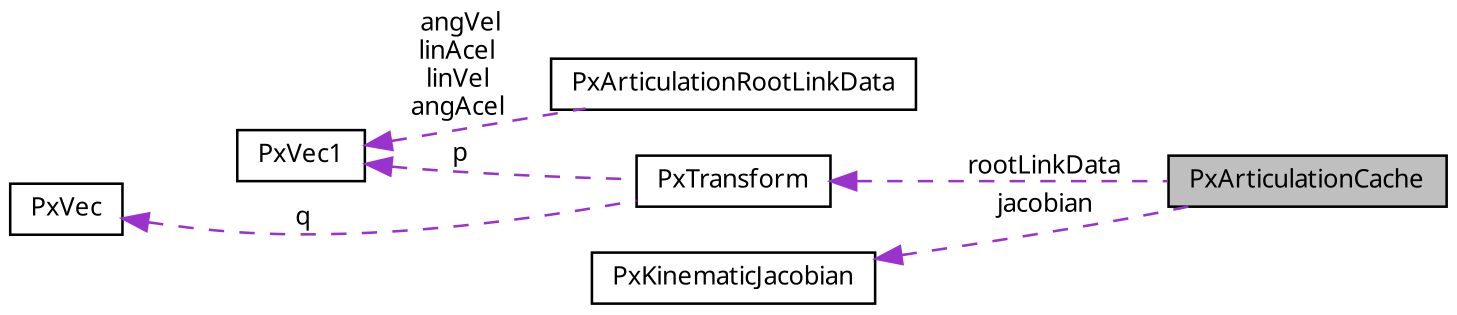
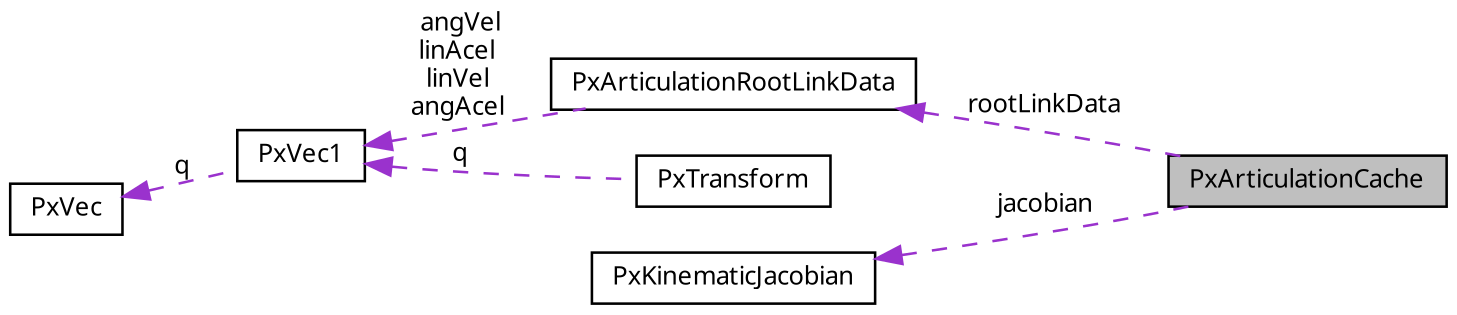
(458, 154) -> (458, 154)
(1012, 181) -> (1054, 134)
(393, 231) -> (193, 180)
